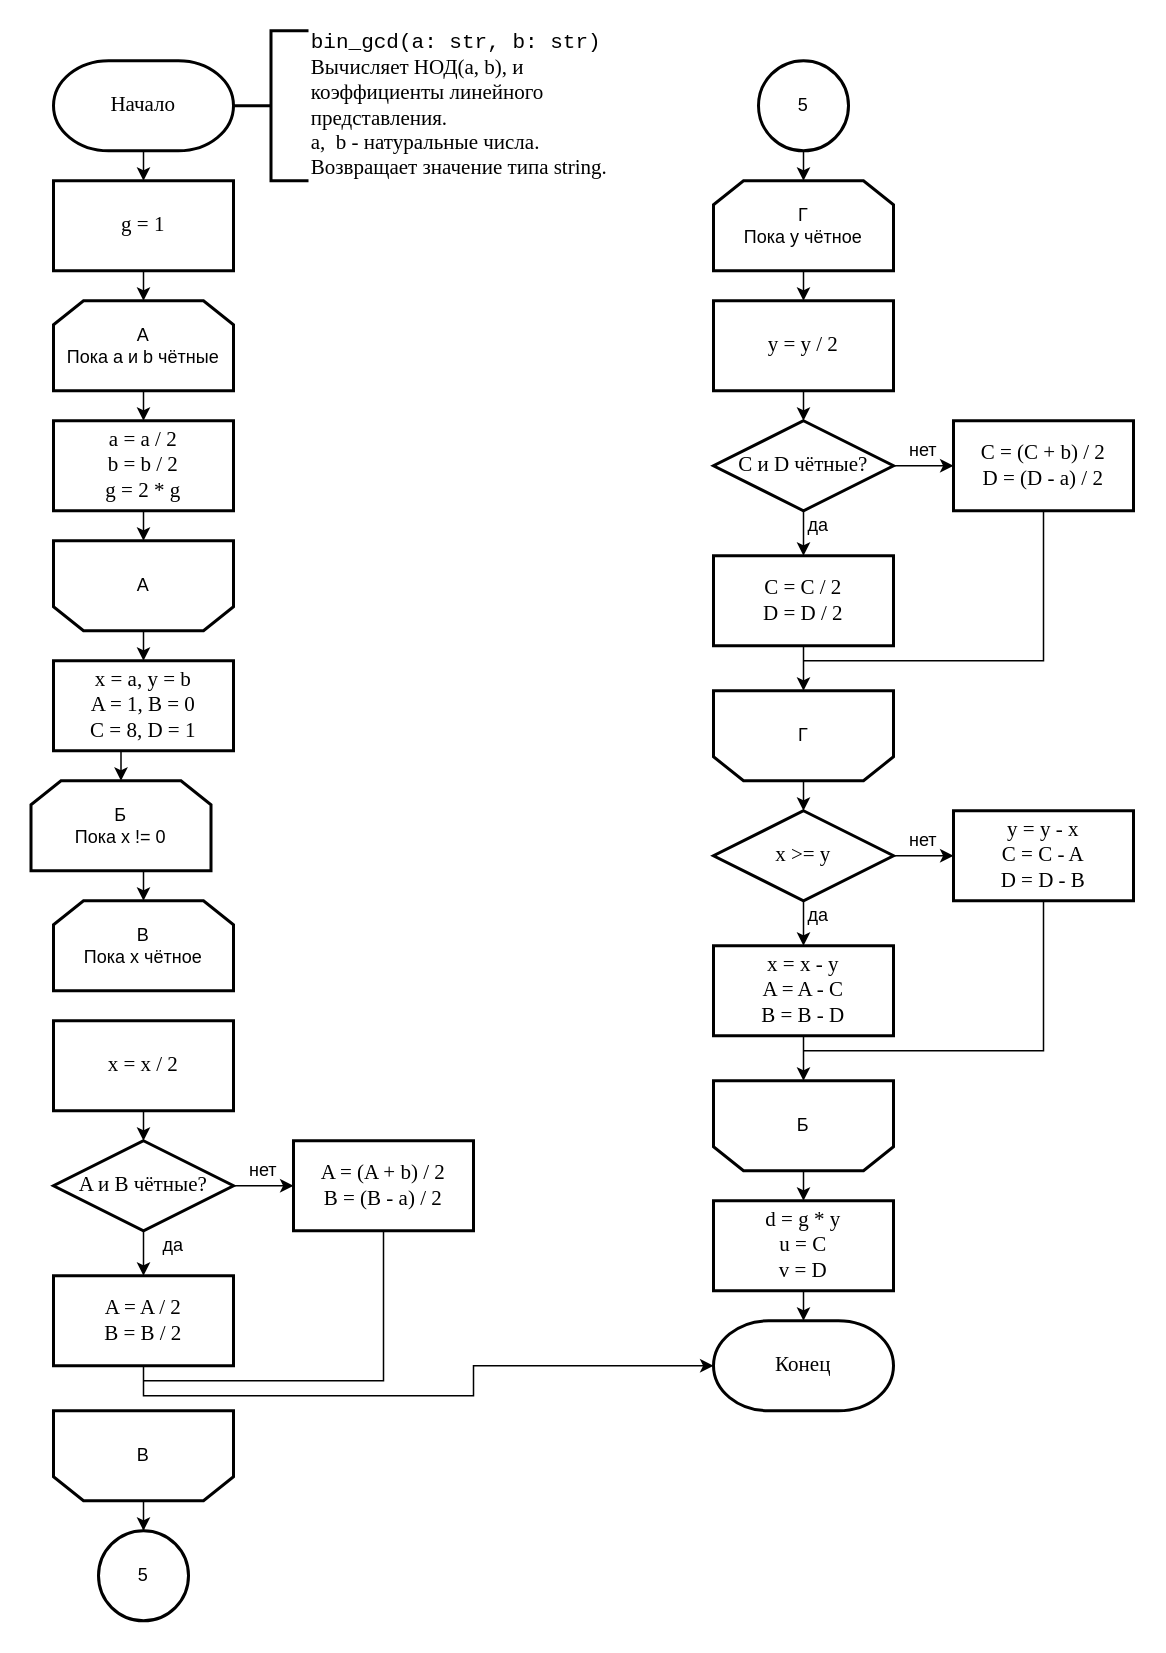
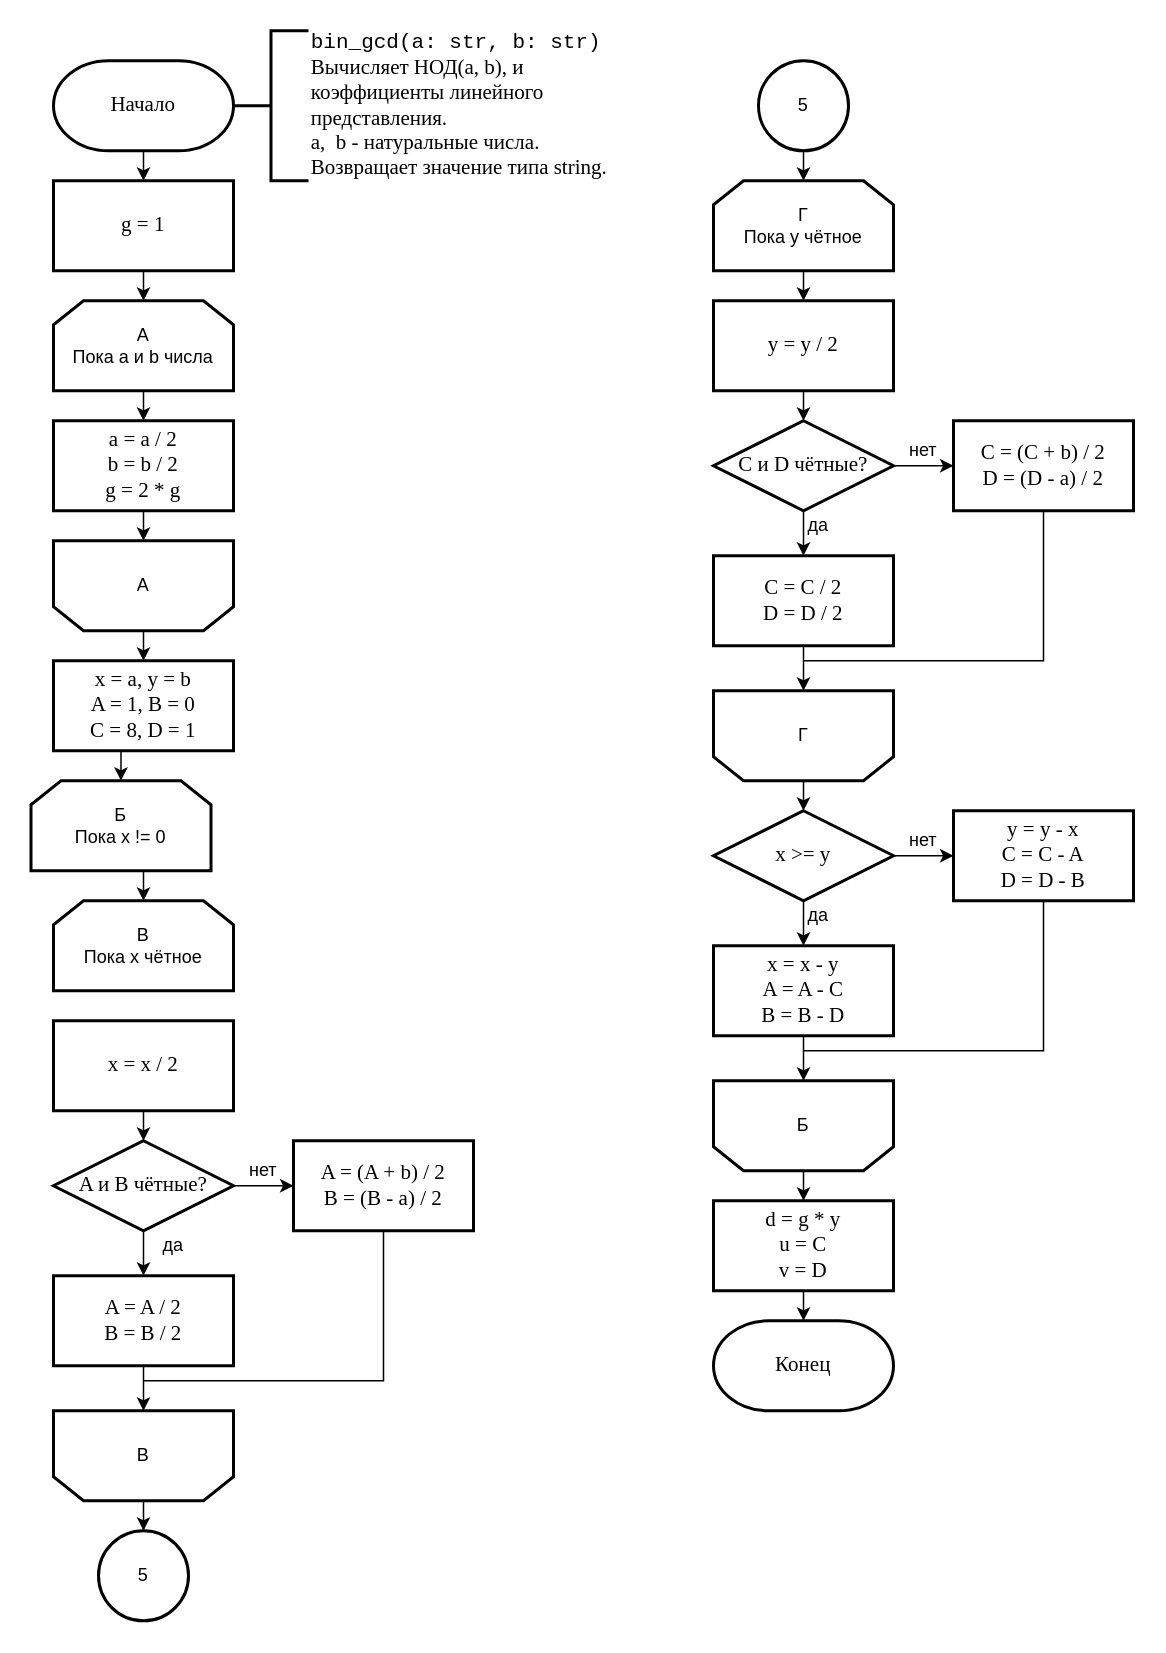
(143, 346) -> (143, 346)
(436, 1396) -> (143, 1397)
